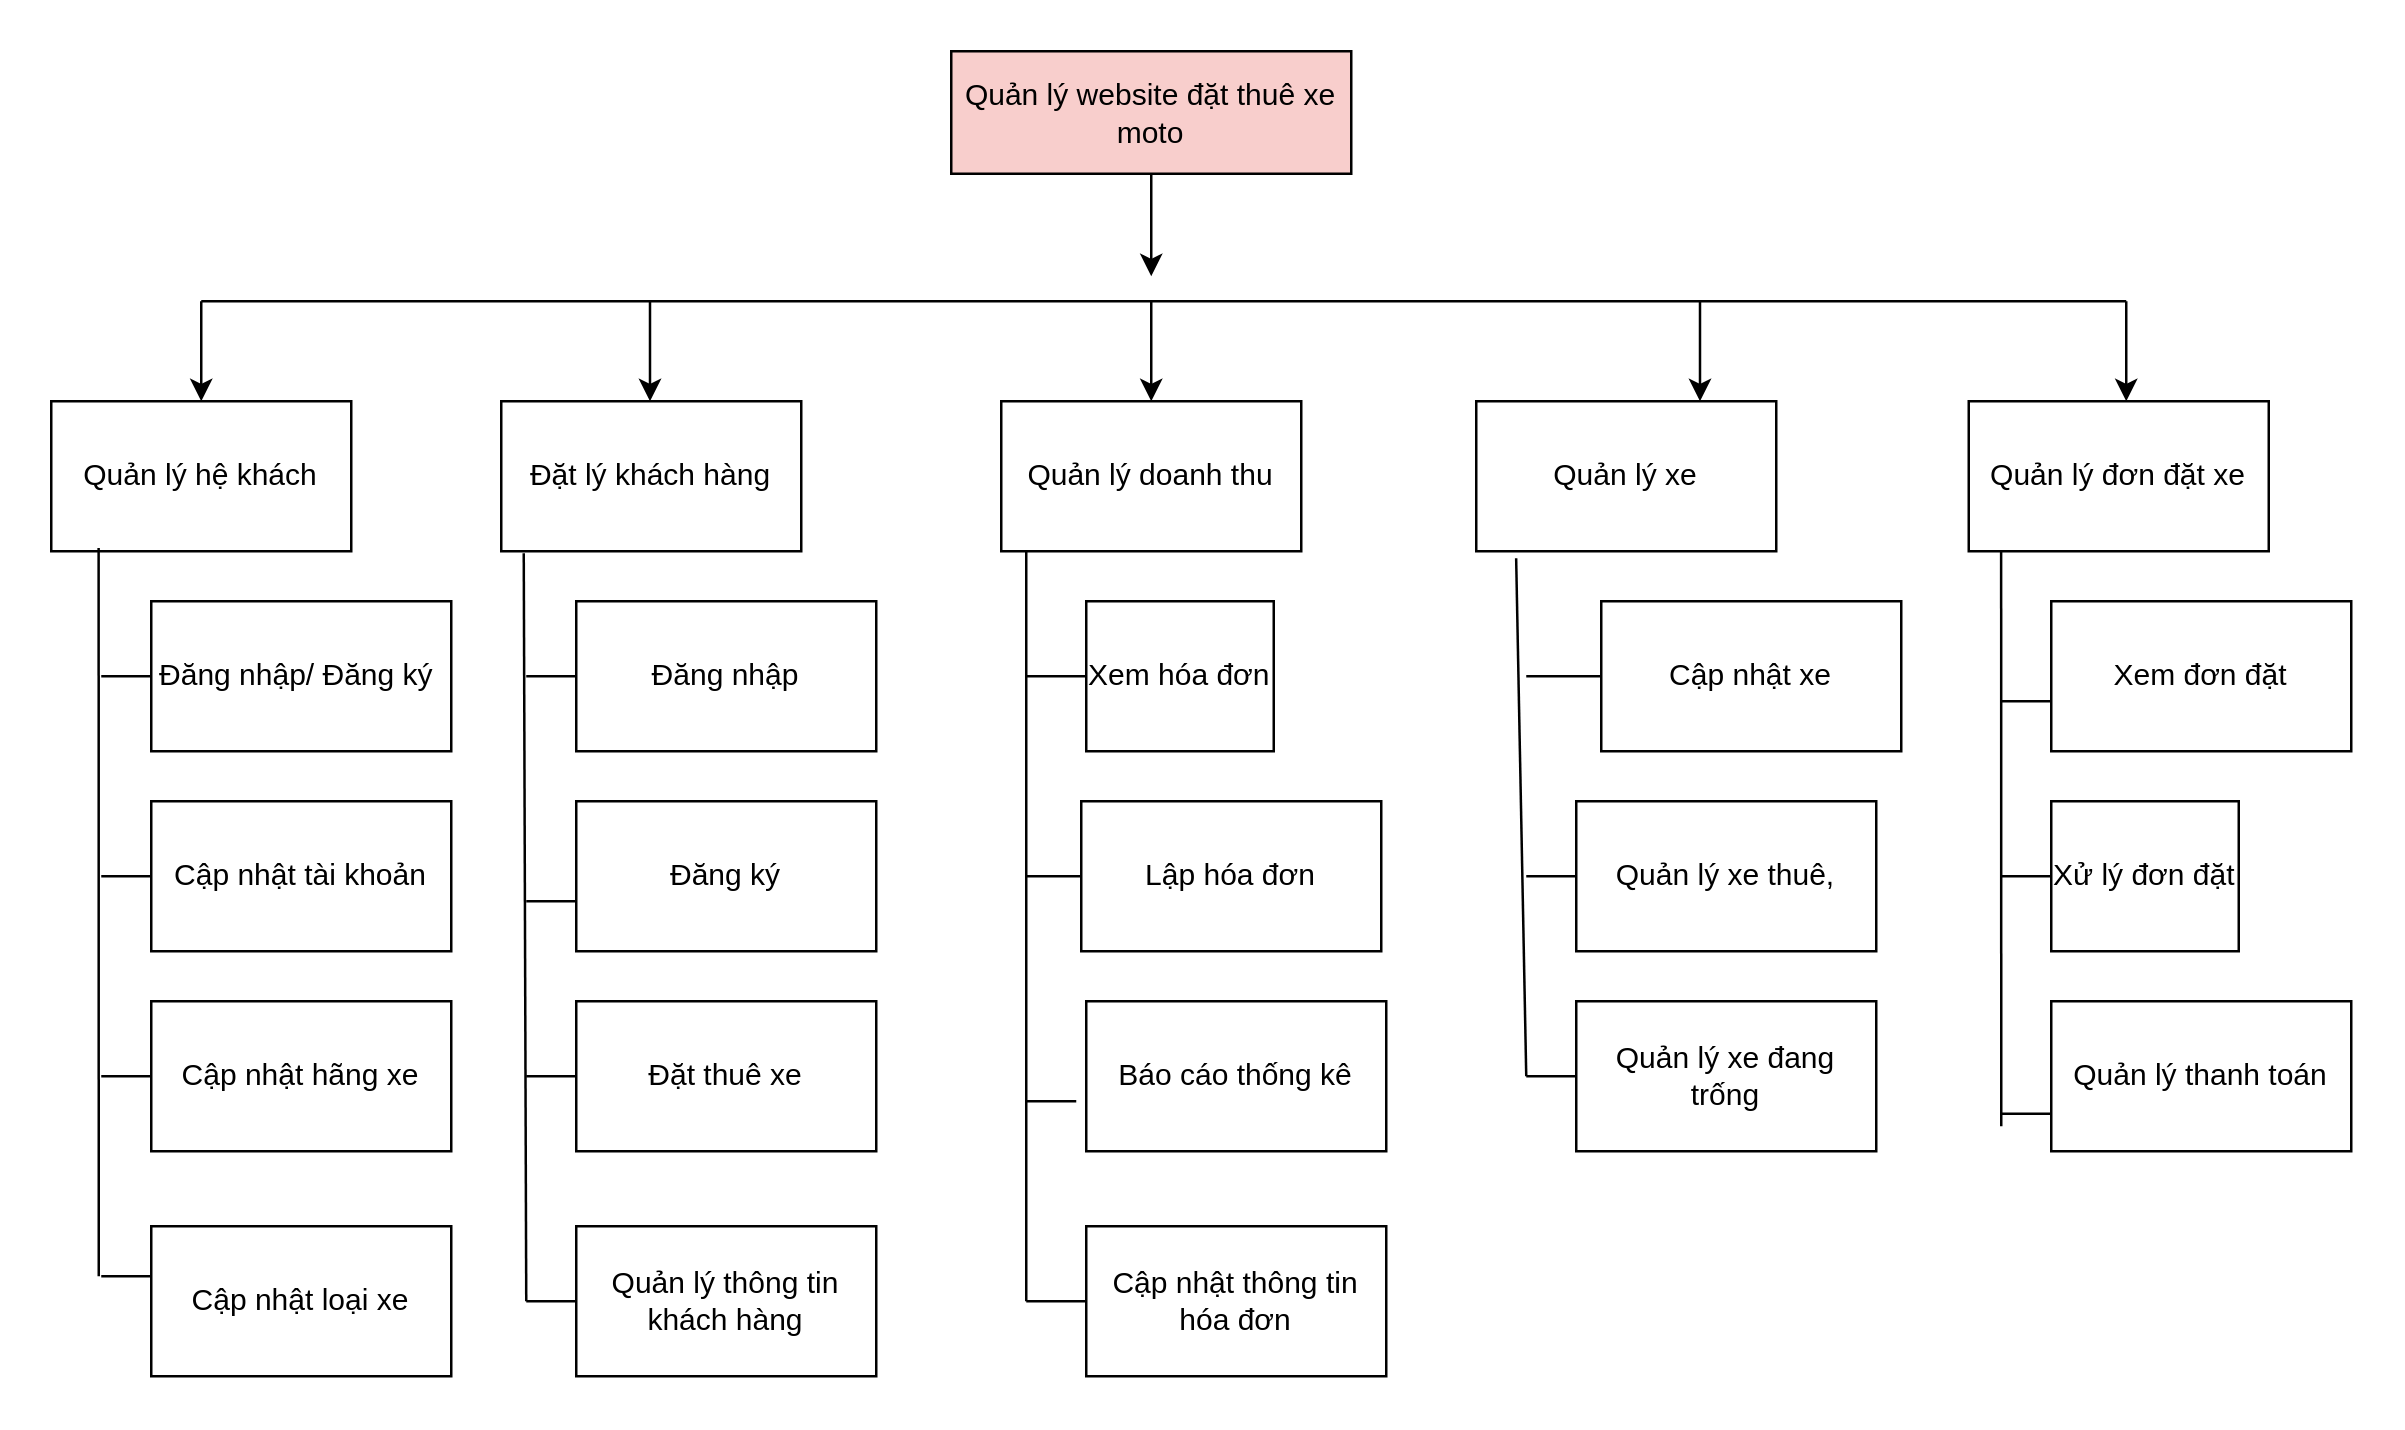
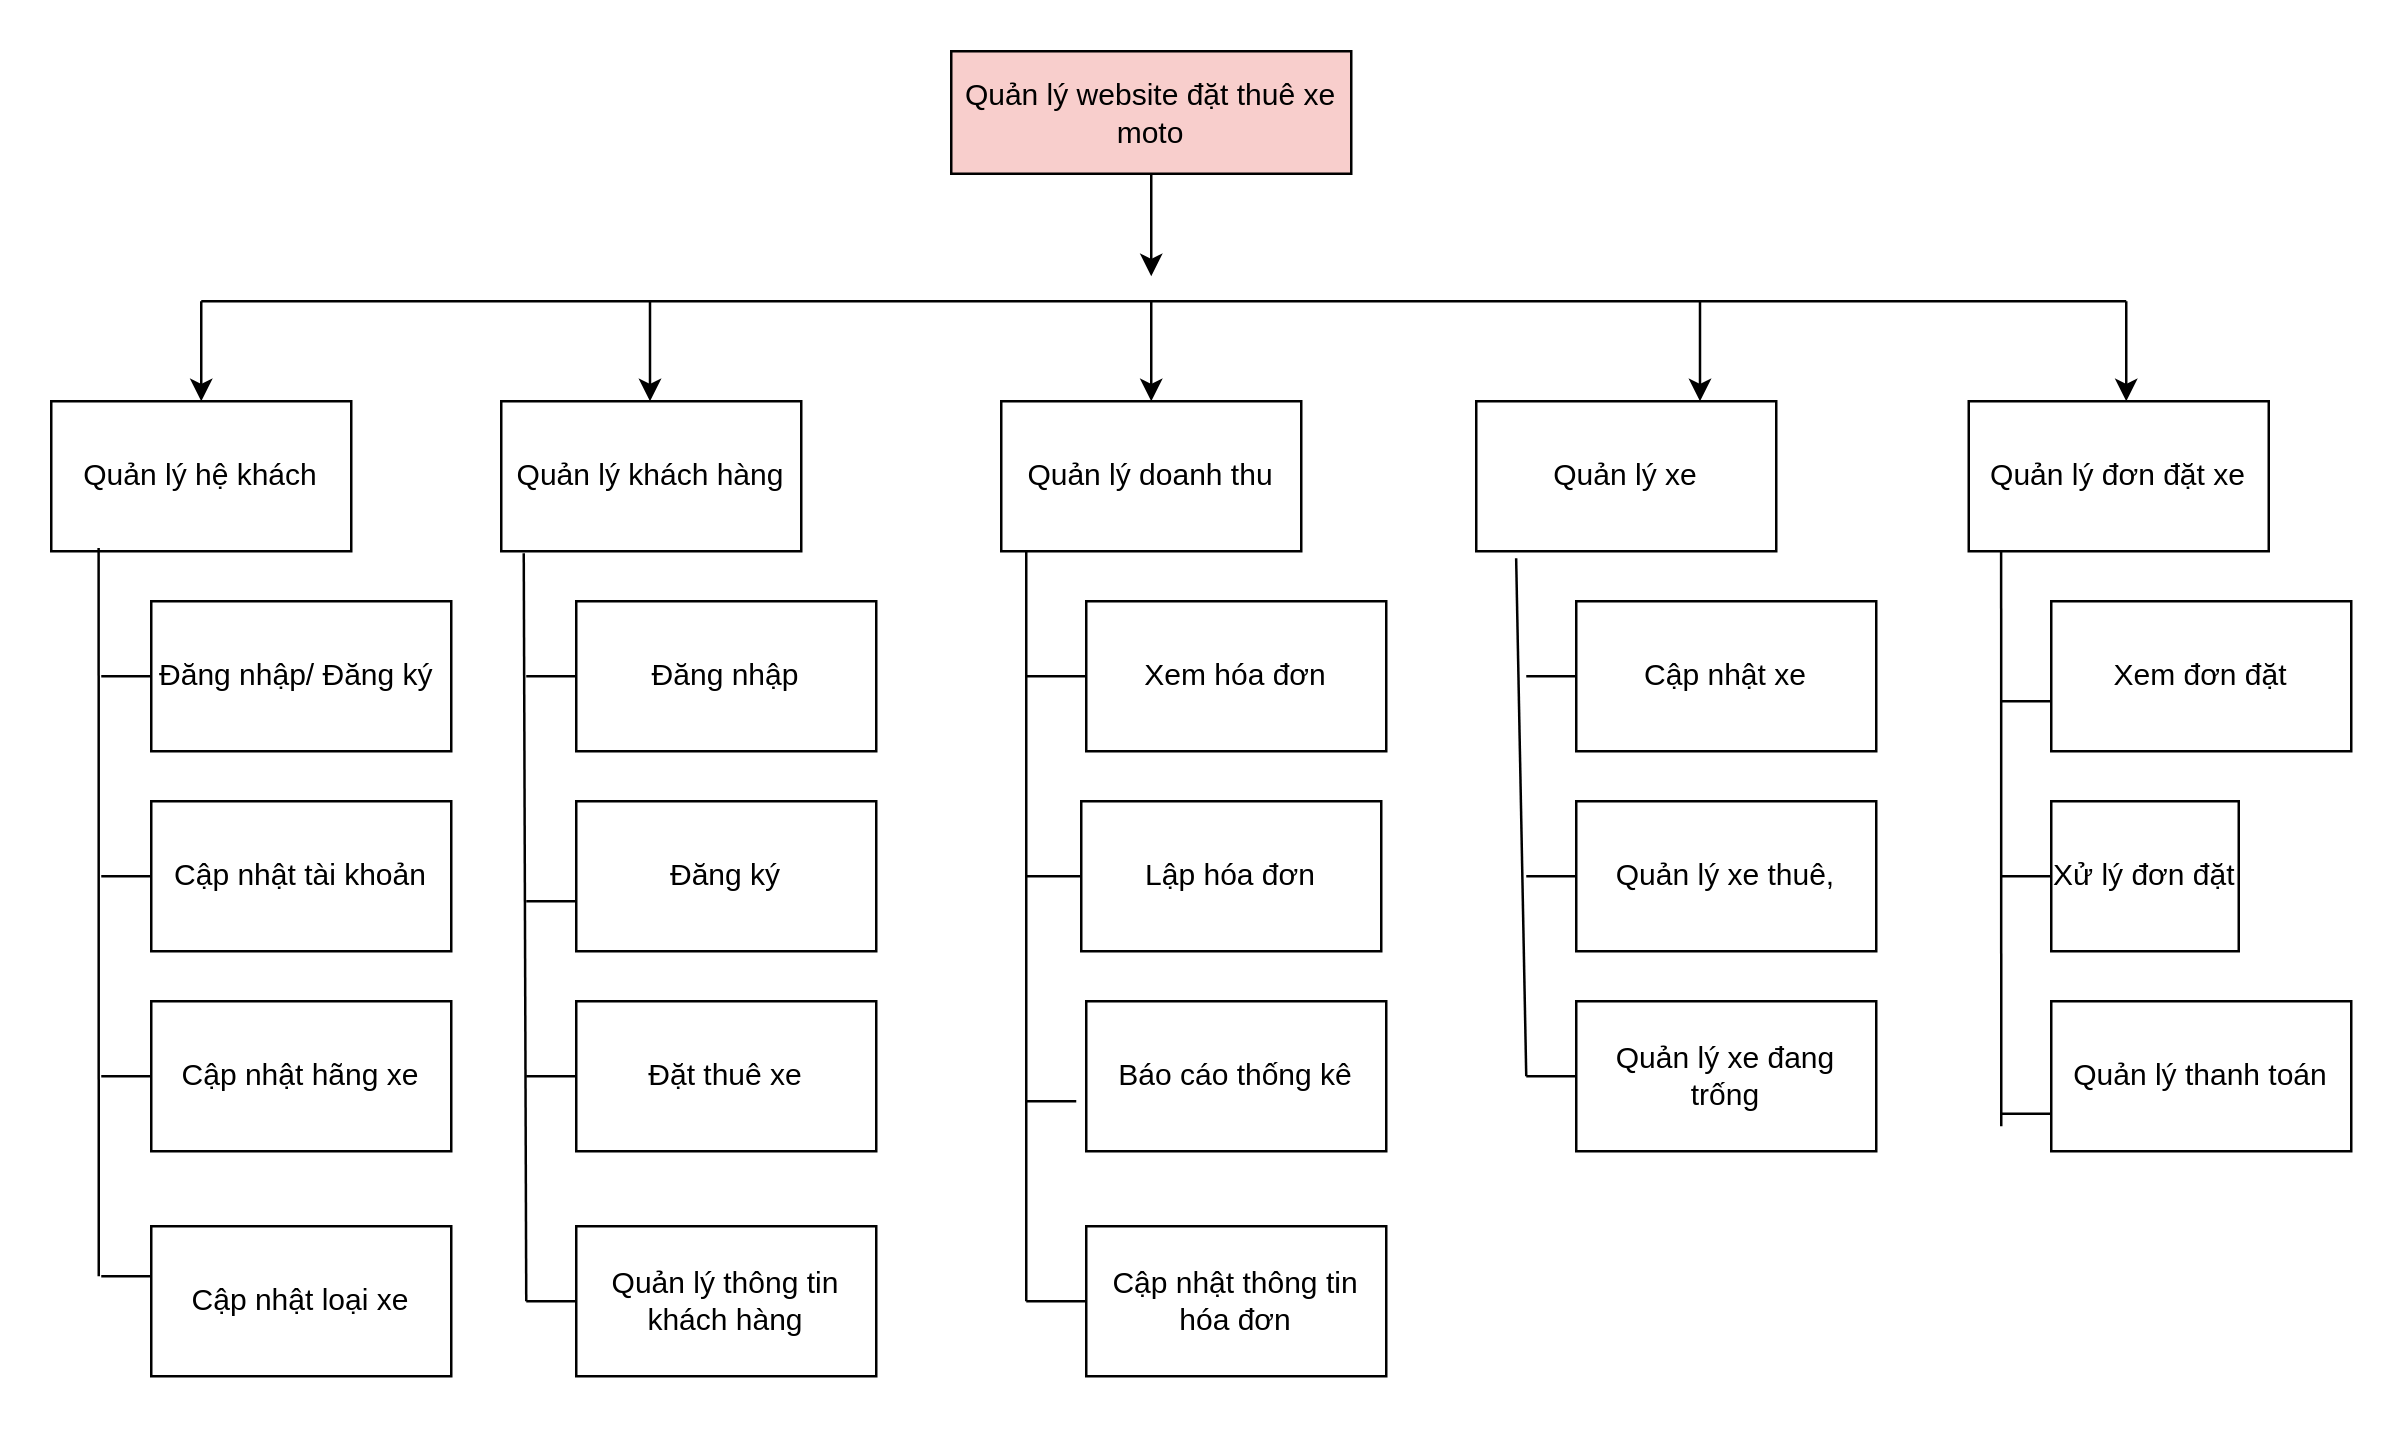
(651, 476) -> (651, 476)
(1180, 676) -> (1236, 676)
(1751, 676) -> (1726, 676)
